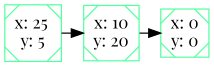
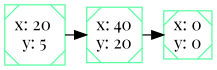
(33, 33) -> (35, 35)
(111, 33) -> (114, 35)
